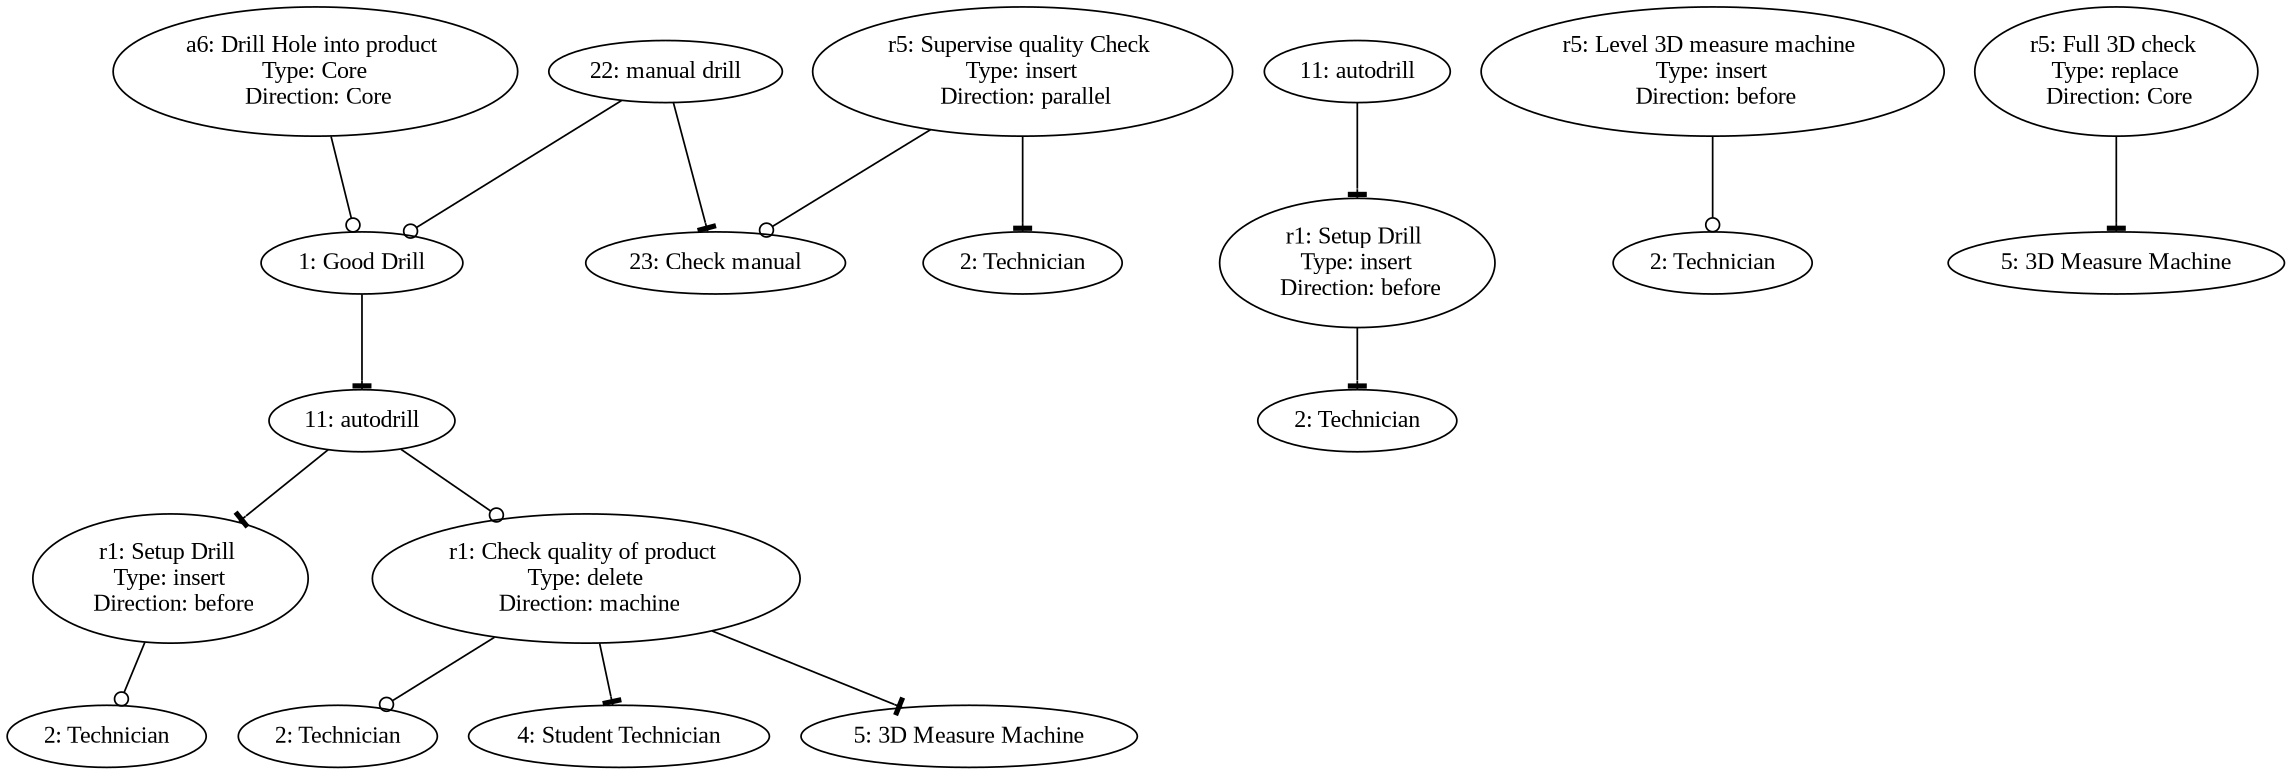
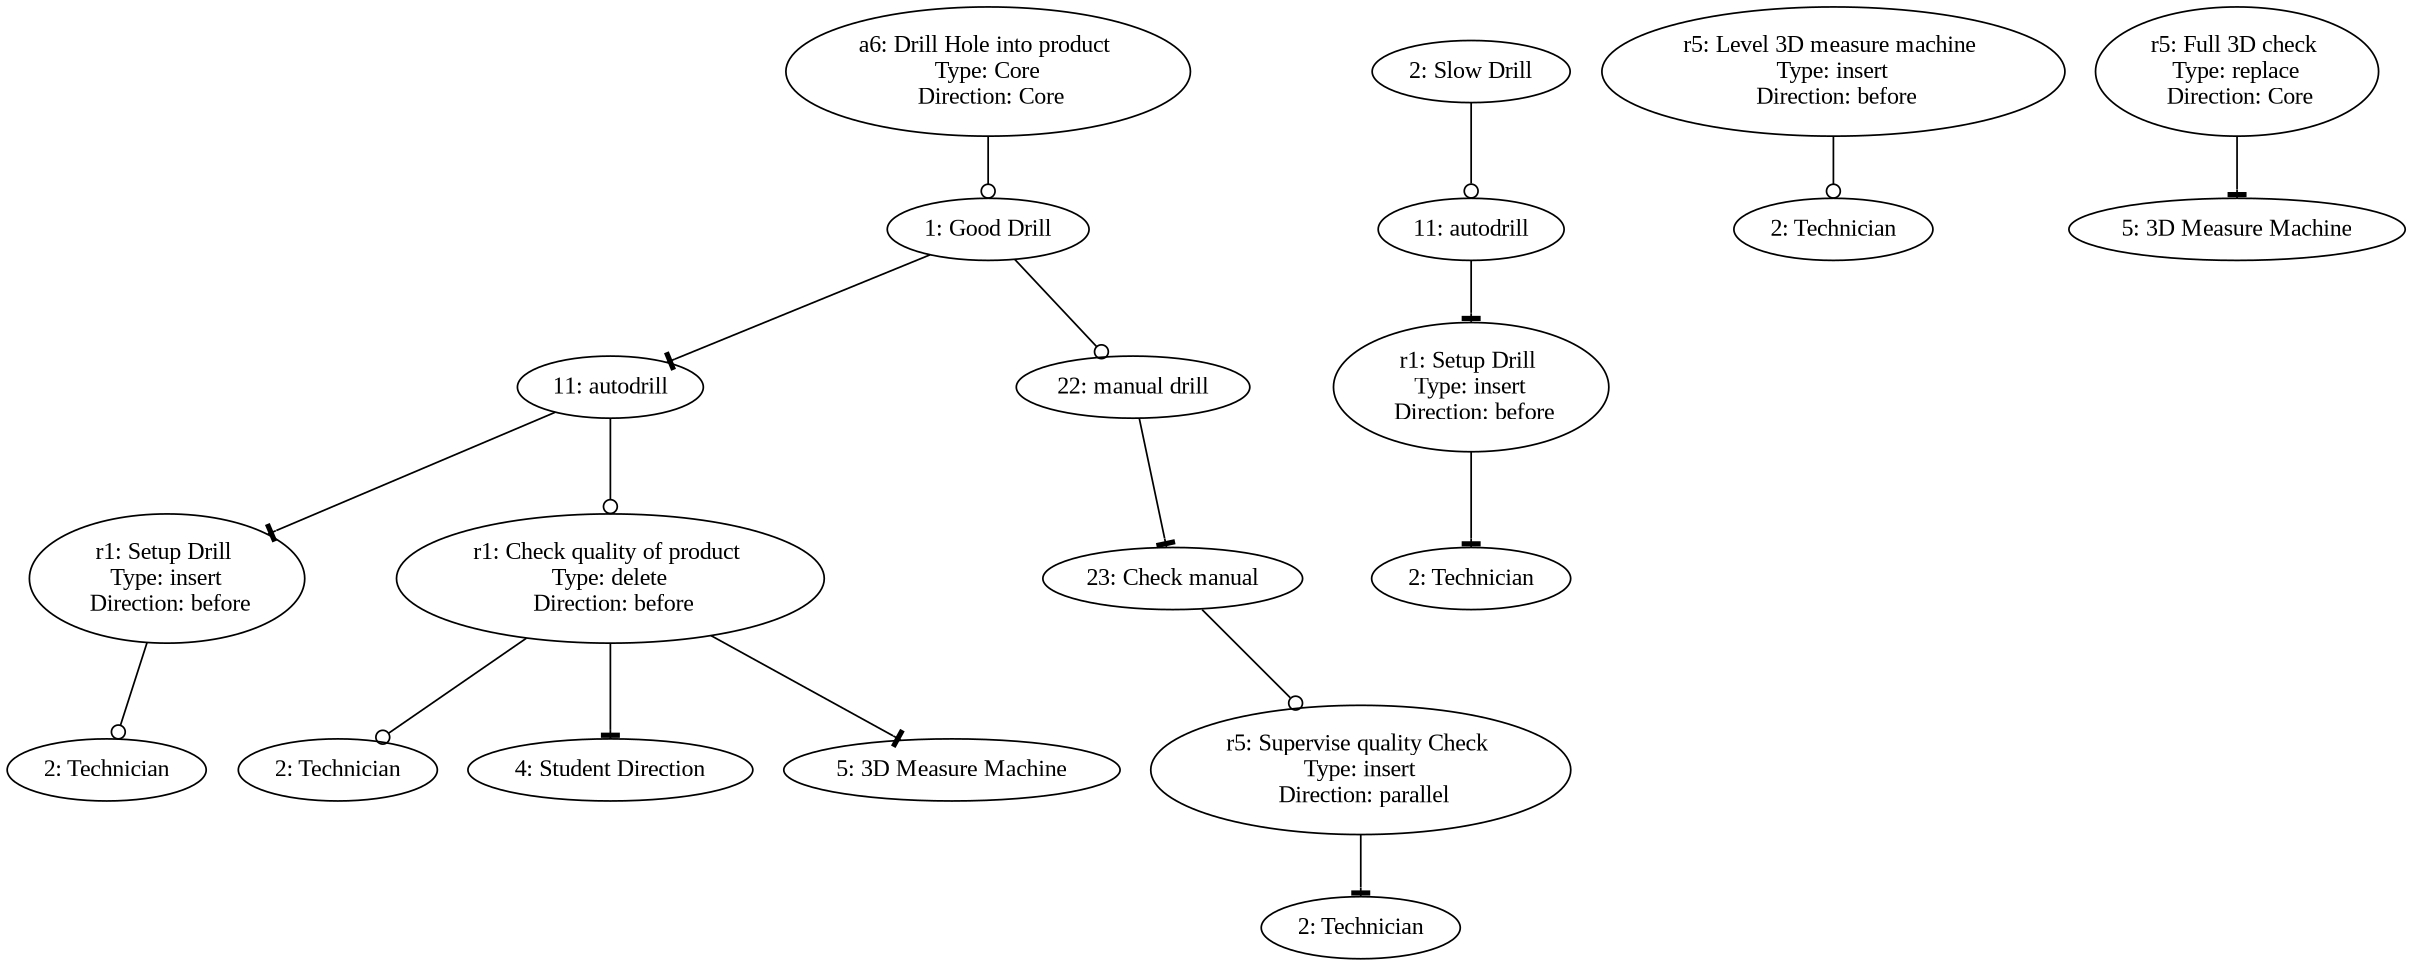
none -> (1471, 72)
(519, 164) -> (1056, 303)
(852, 178) -> (1246, 654)
(586, 579) -> (610, 579)
(619, 736) -> (610, 770)
